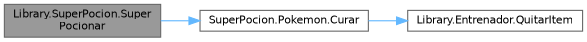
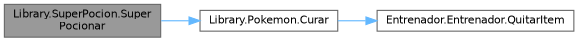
(284, 21) -> (269, 21)
(495, 21) -> (475, 21)
